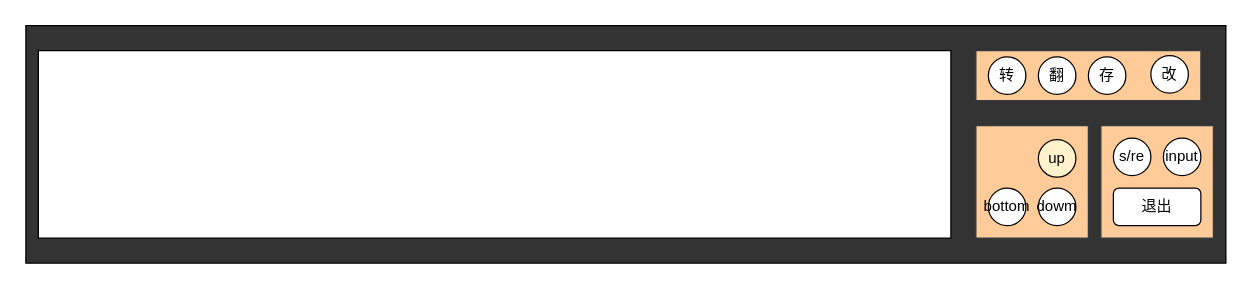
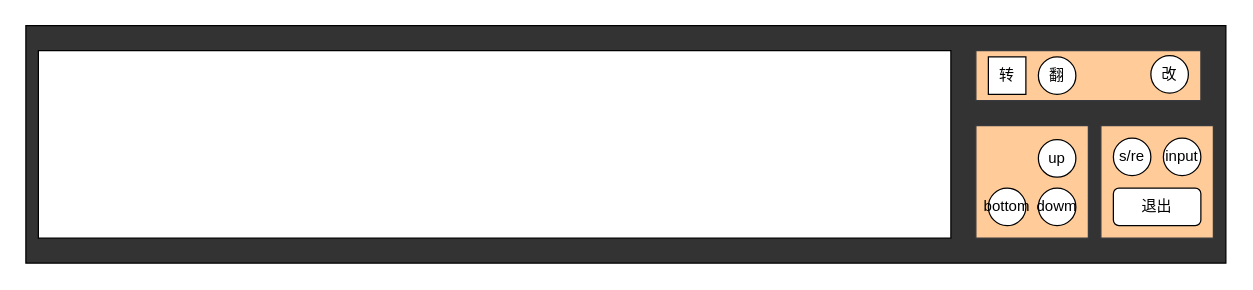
(1007, 76) -> (1007, 76)
(1107, 76) -> none
(1057, 158) -> (1057, 158)
